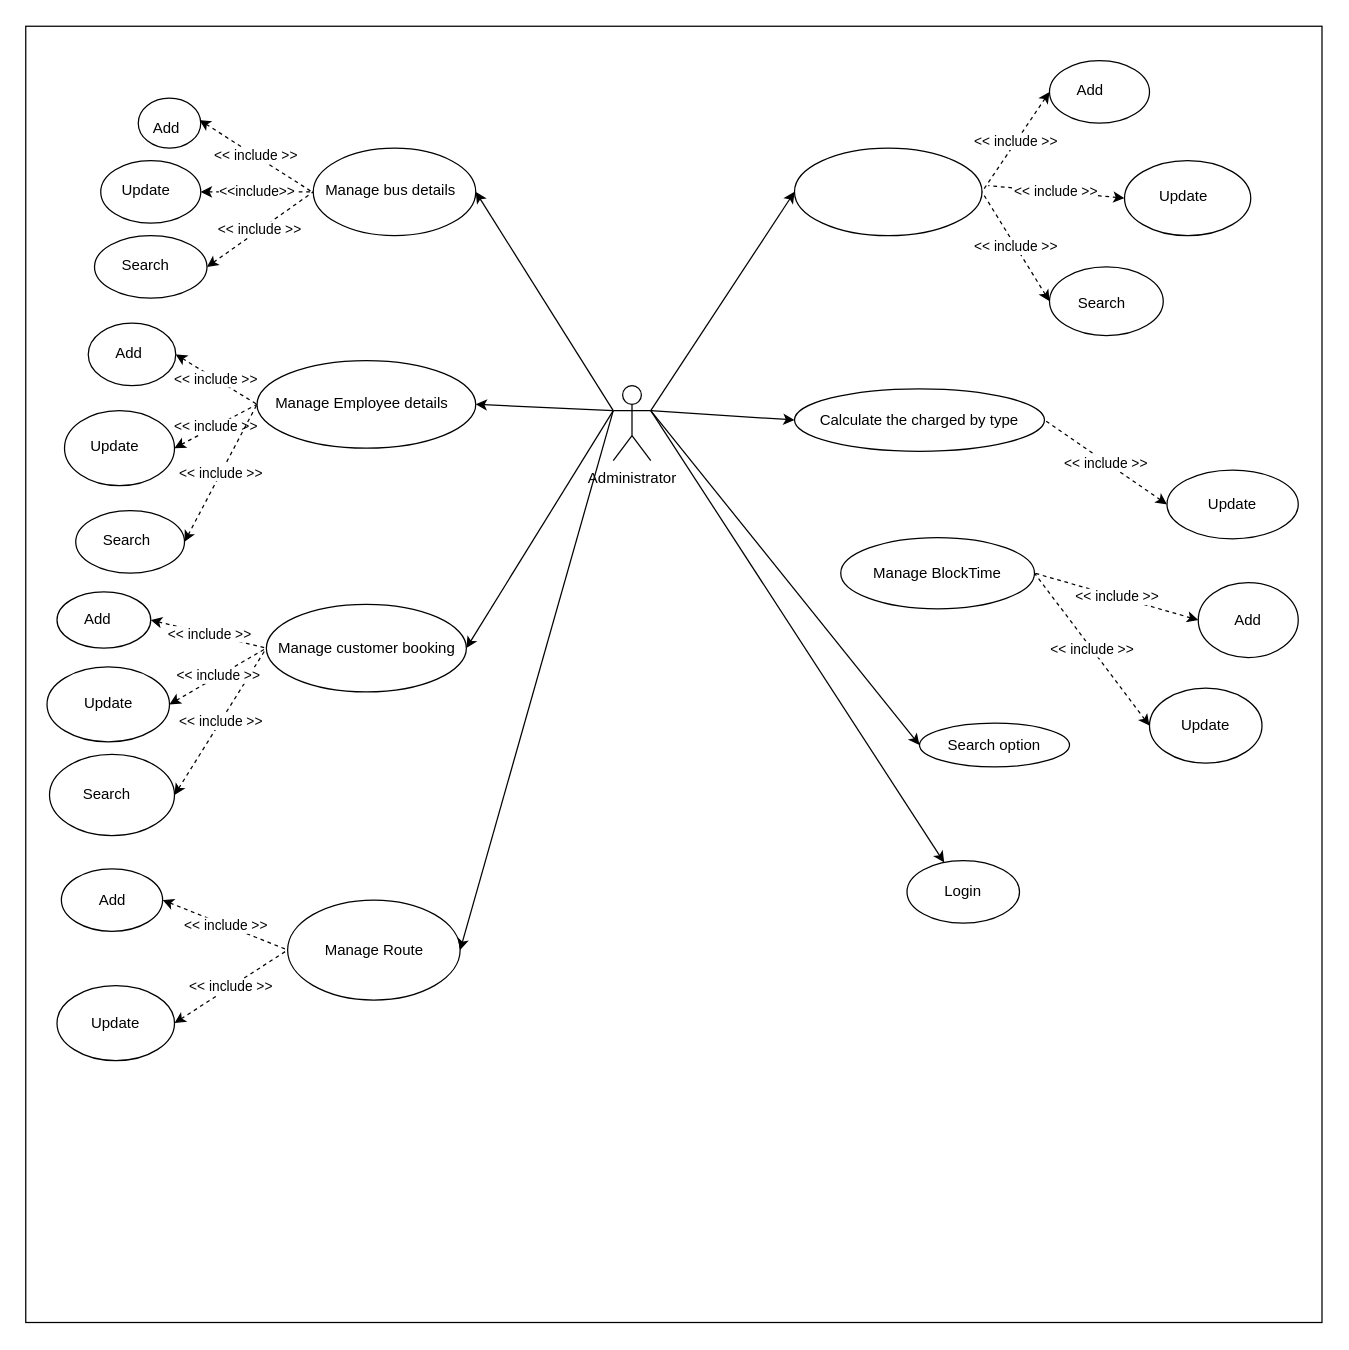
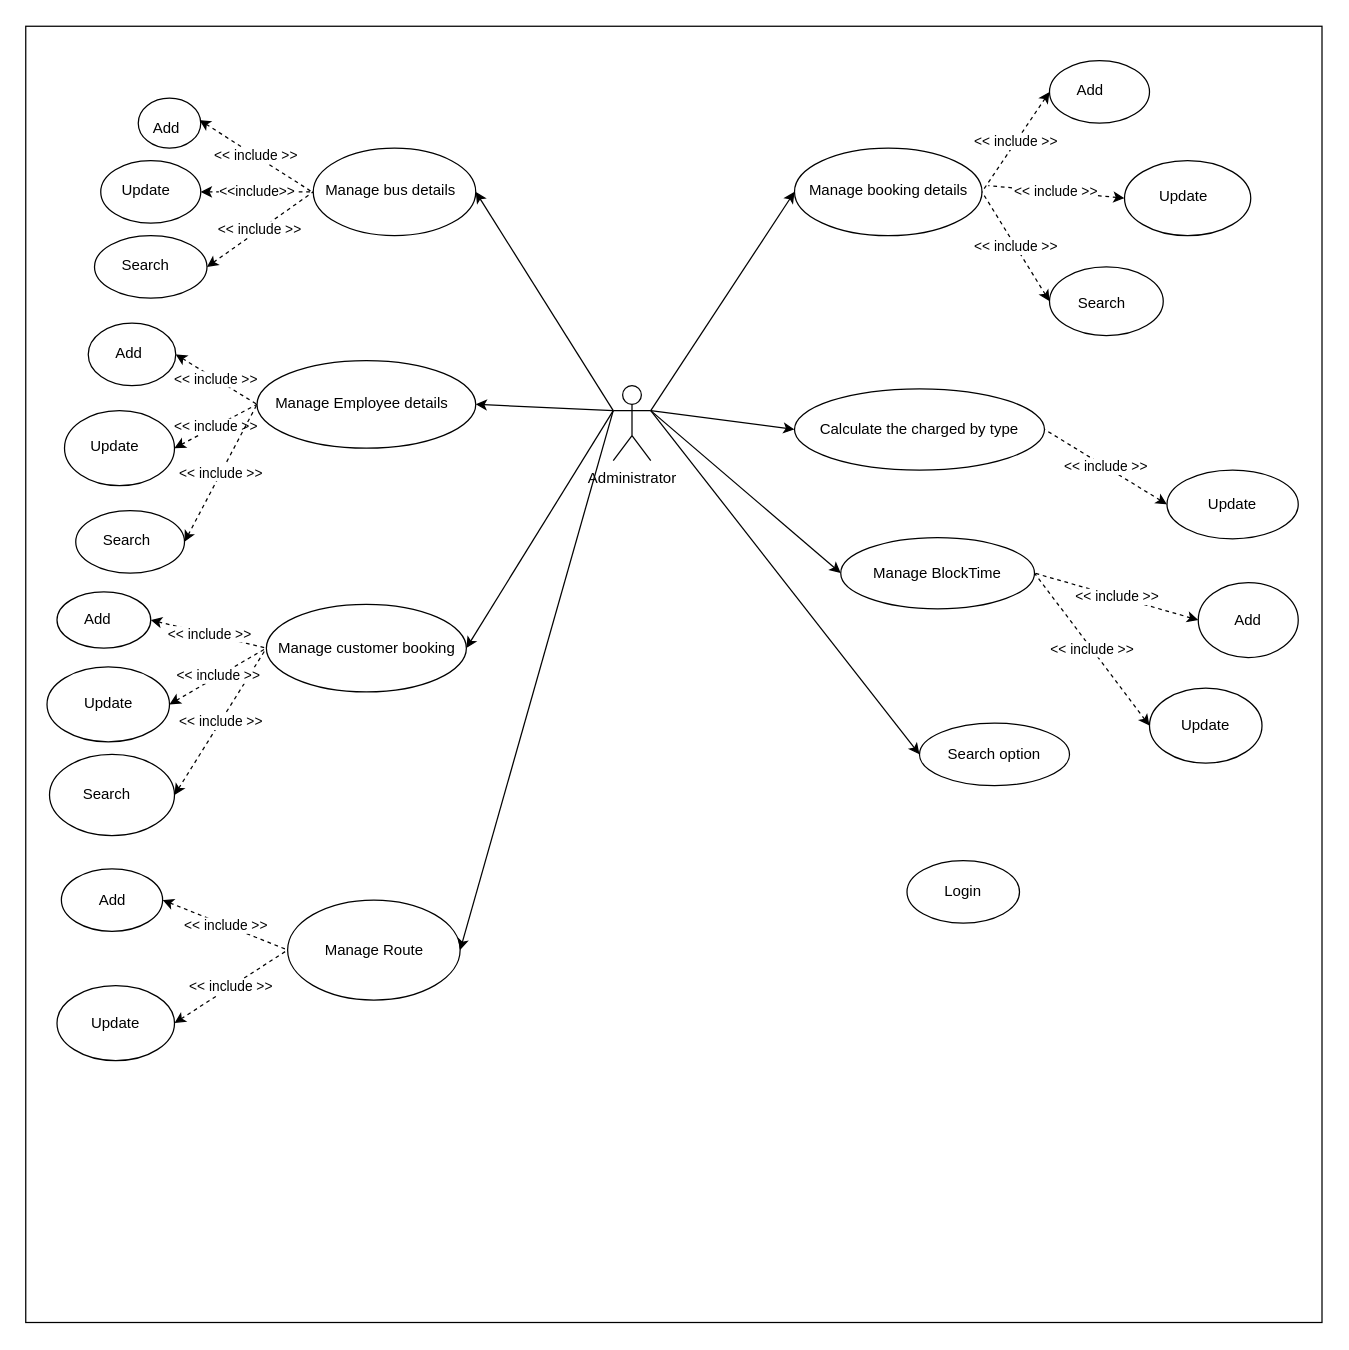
none -> (885, 192)
(919, 420) -> (919, 429)
(800, 641) -> (747, 493)
(994, 745) -> (994, 754)
